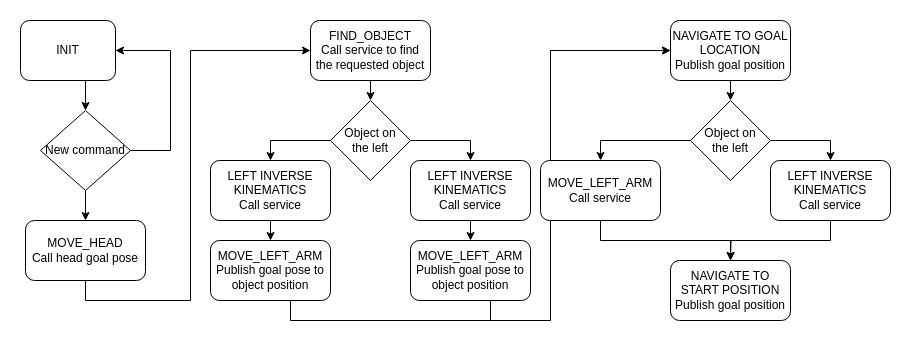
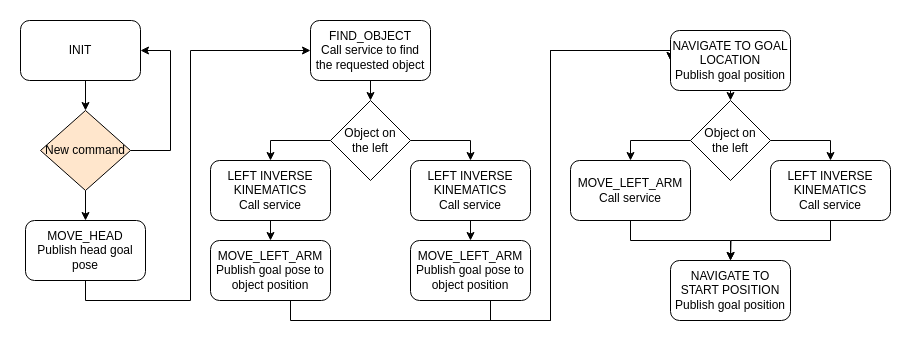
(68, 51) -> (81, 51)
(731, 51) -> (731, 61)
(86, 151) -> (86, 151)
(601, 191) -> (631, 191)
(86, 251) -> (86, 251)
